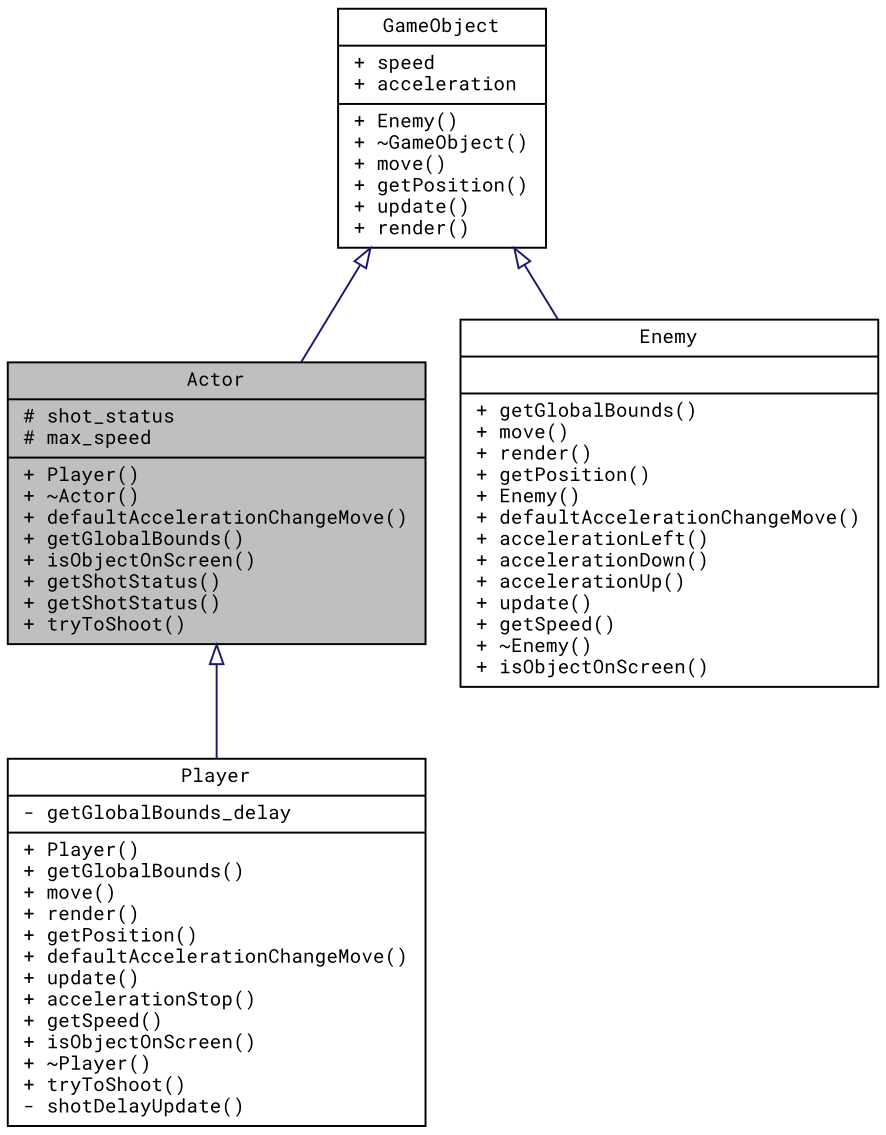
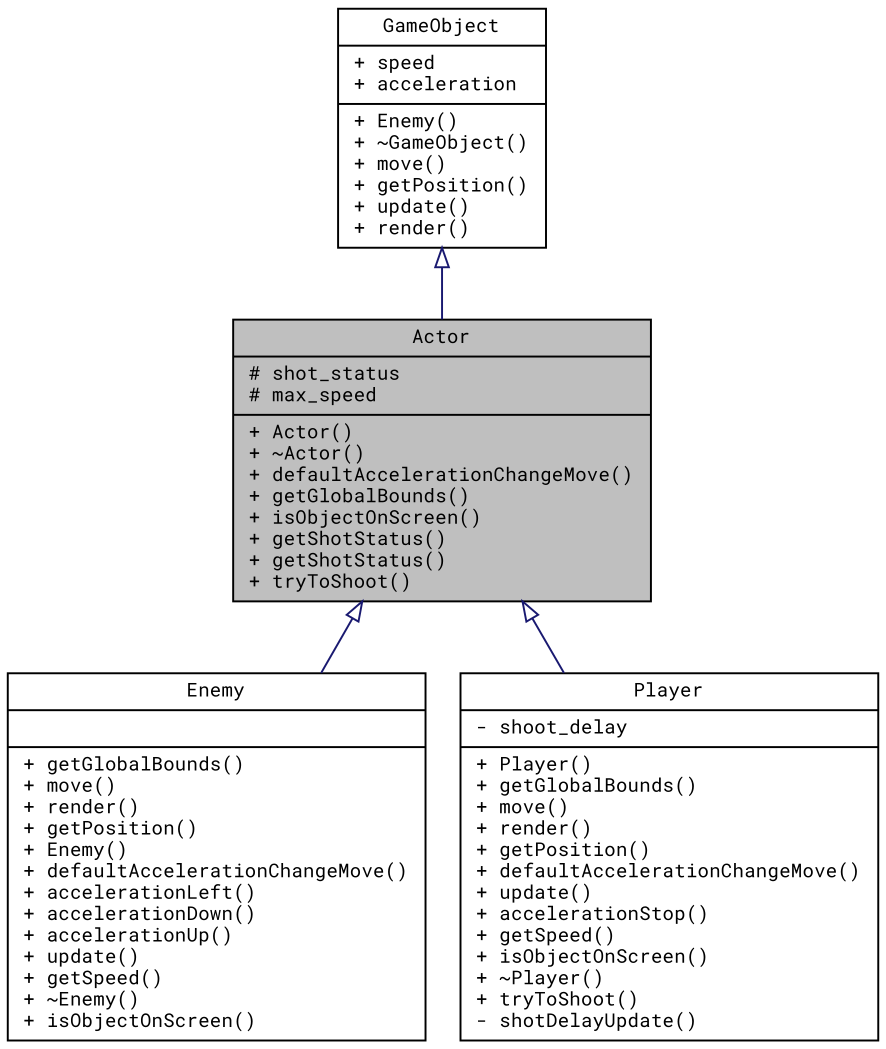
(541, 292) -> (337, 646)
(83, 475) -> (302, 432)
(158, 813) -> (553, 728)
